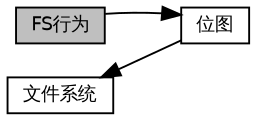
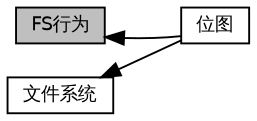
(134, 13) -> (152, 38)
